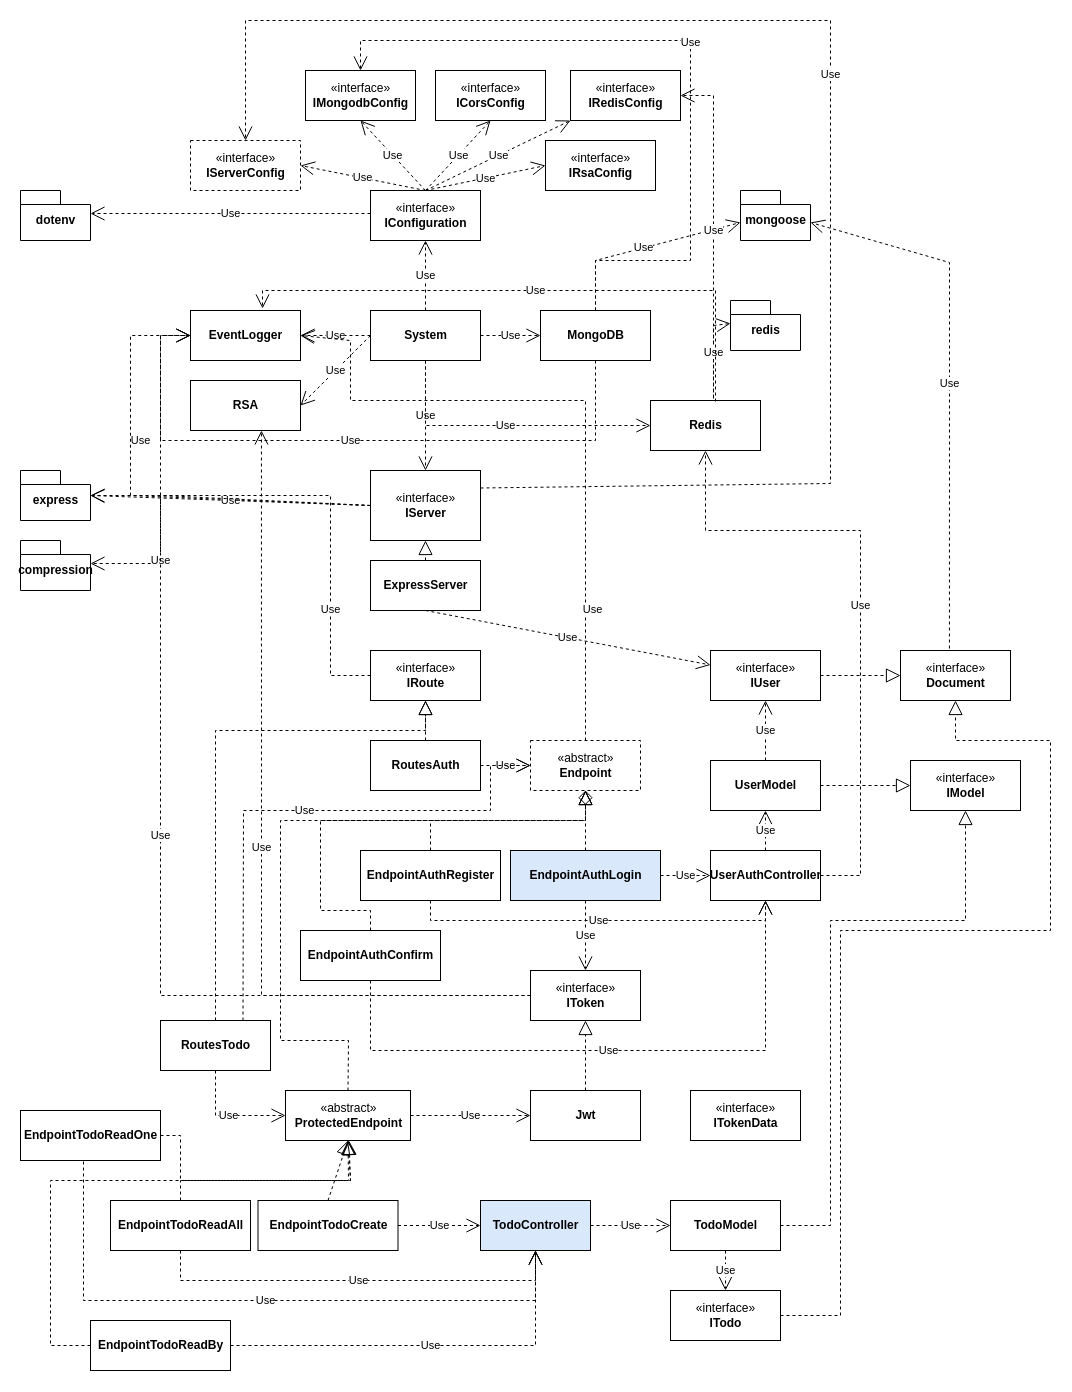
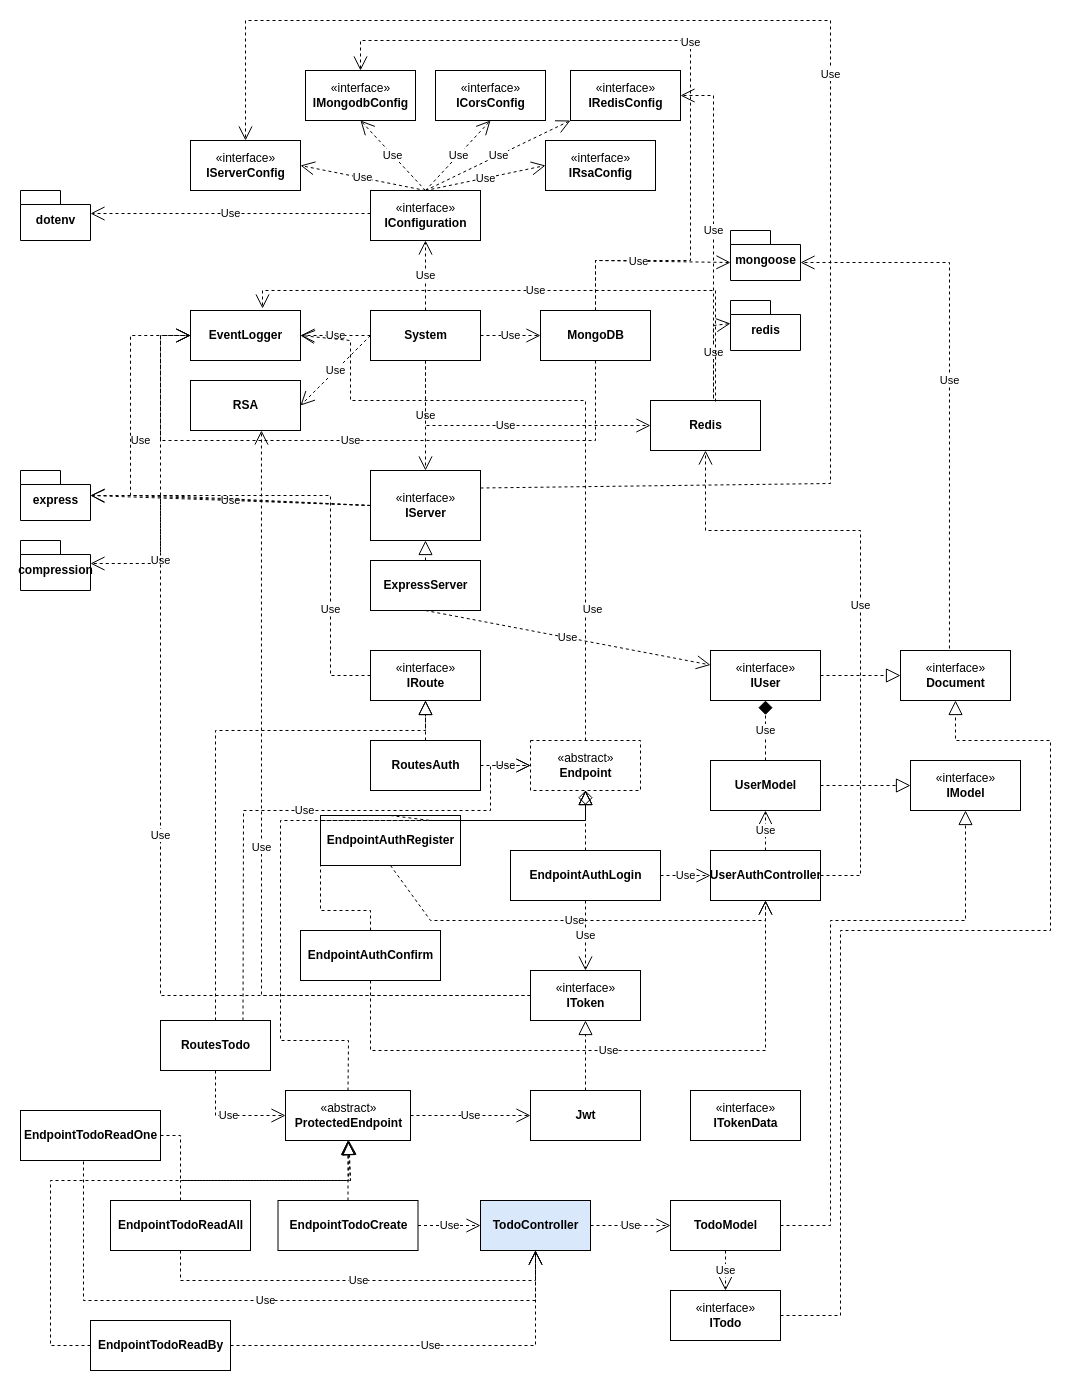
(246, 166) -> (246, 166)
(776, 216) -> (766, 256)
(766, 709) -> (766, 715)
(431, 876) -> (391, 841)
(586, 876) -> (586, 876)
(328, 1226) -> (348, 1226)
